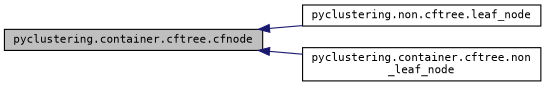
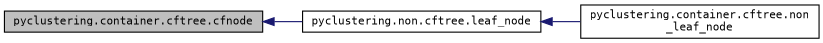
(286, 53) -> (566, 22)
